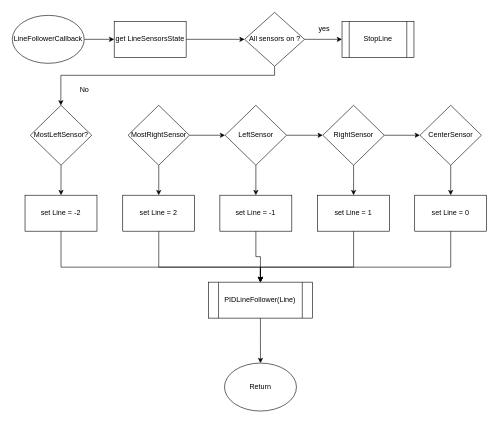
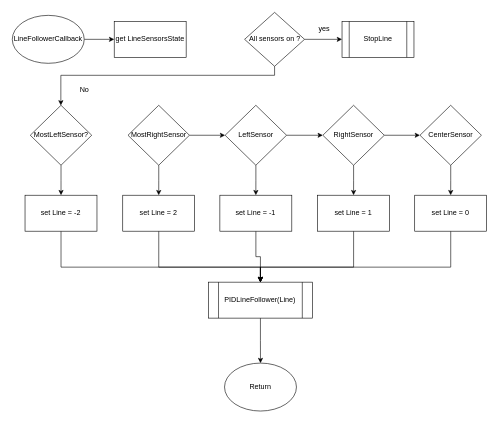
(239, 39) -> none
